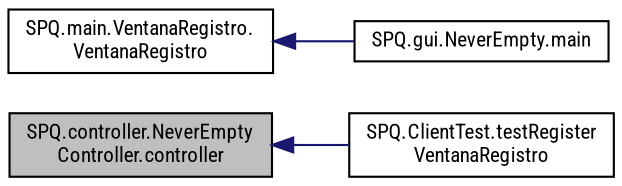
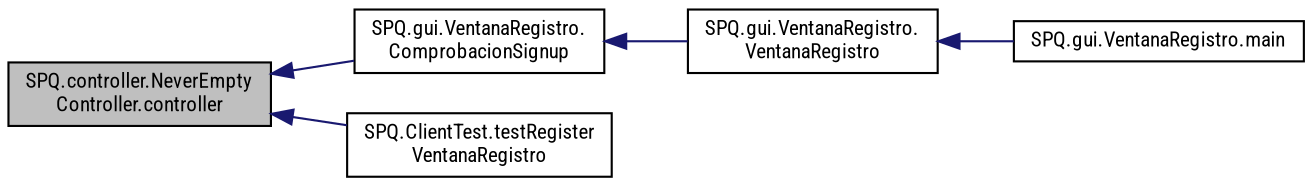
(141, 41) -> (813, 41)
none -> (479, 41)
(482, 41) -> (1159, 41)
